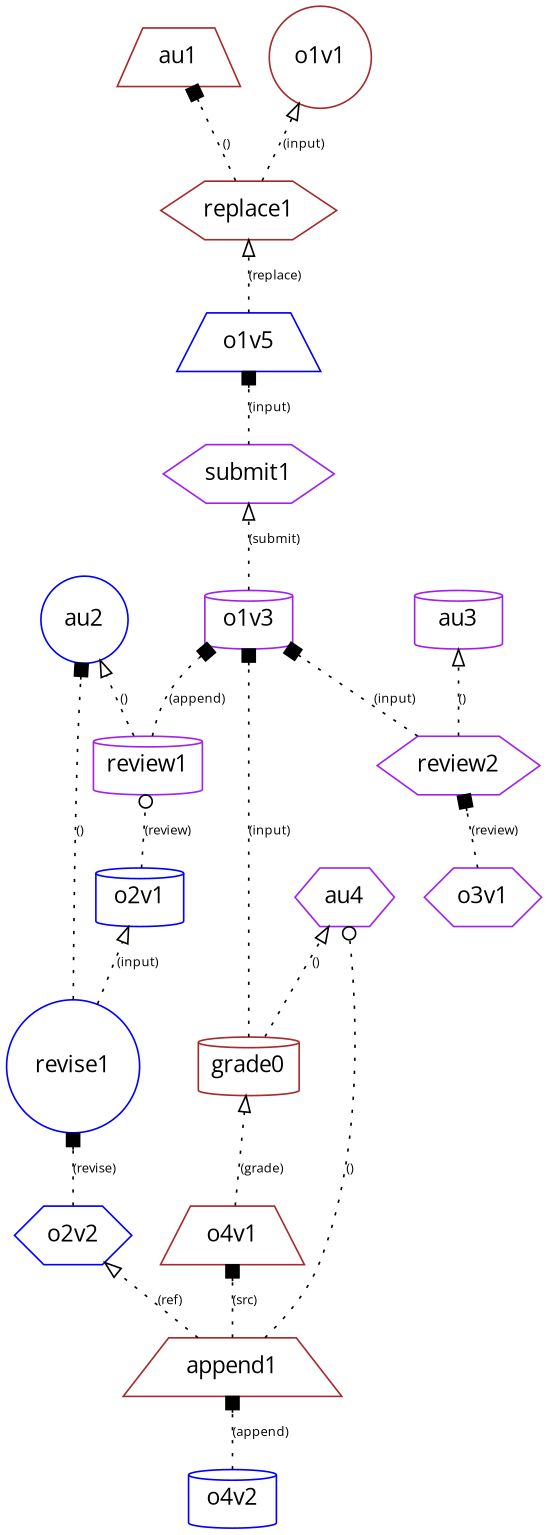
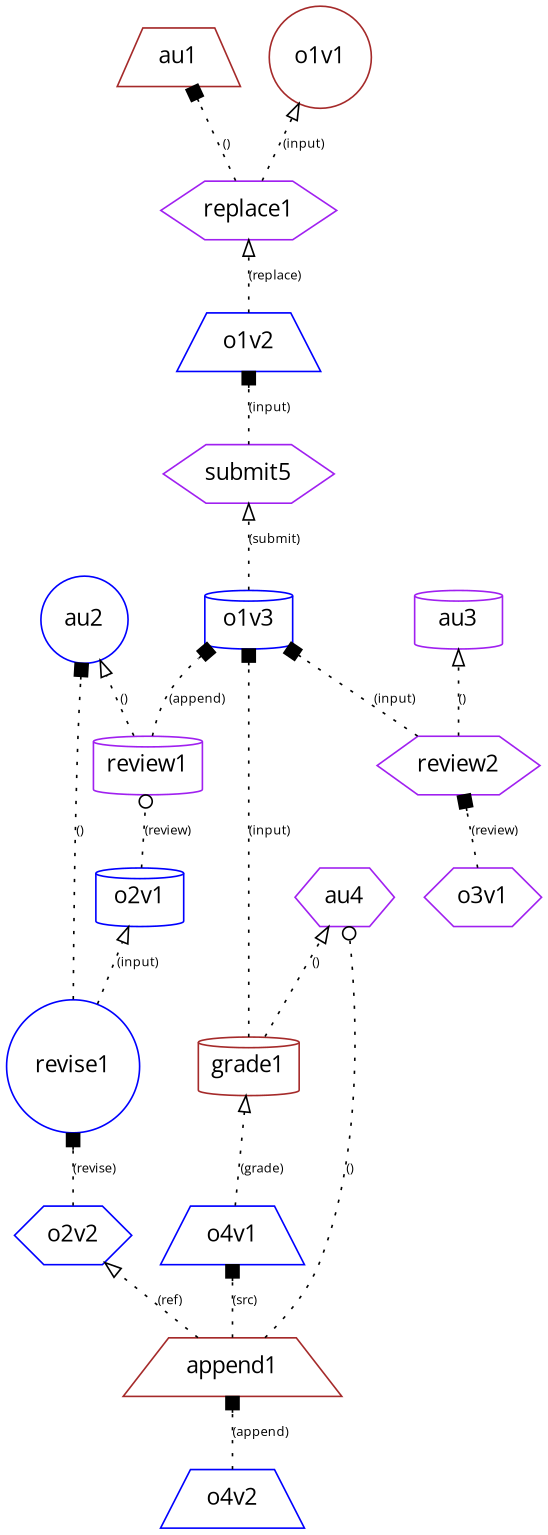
(249, 210) -> (249, 210)
(249, 342) -> (249, 342)
(249, 474) -> (249, 474)
(249, 620) -> (249, 620)
(249, 1066) -> (249, 1066)
(232, 1235) -> (232, 1235)
(232, 1499) -> (232, 1499)
